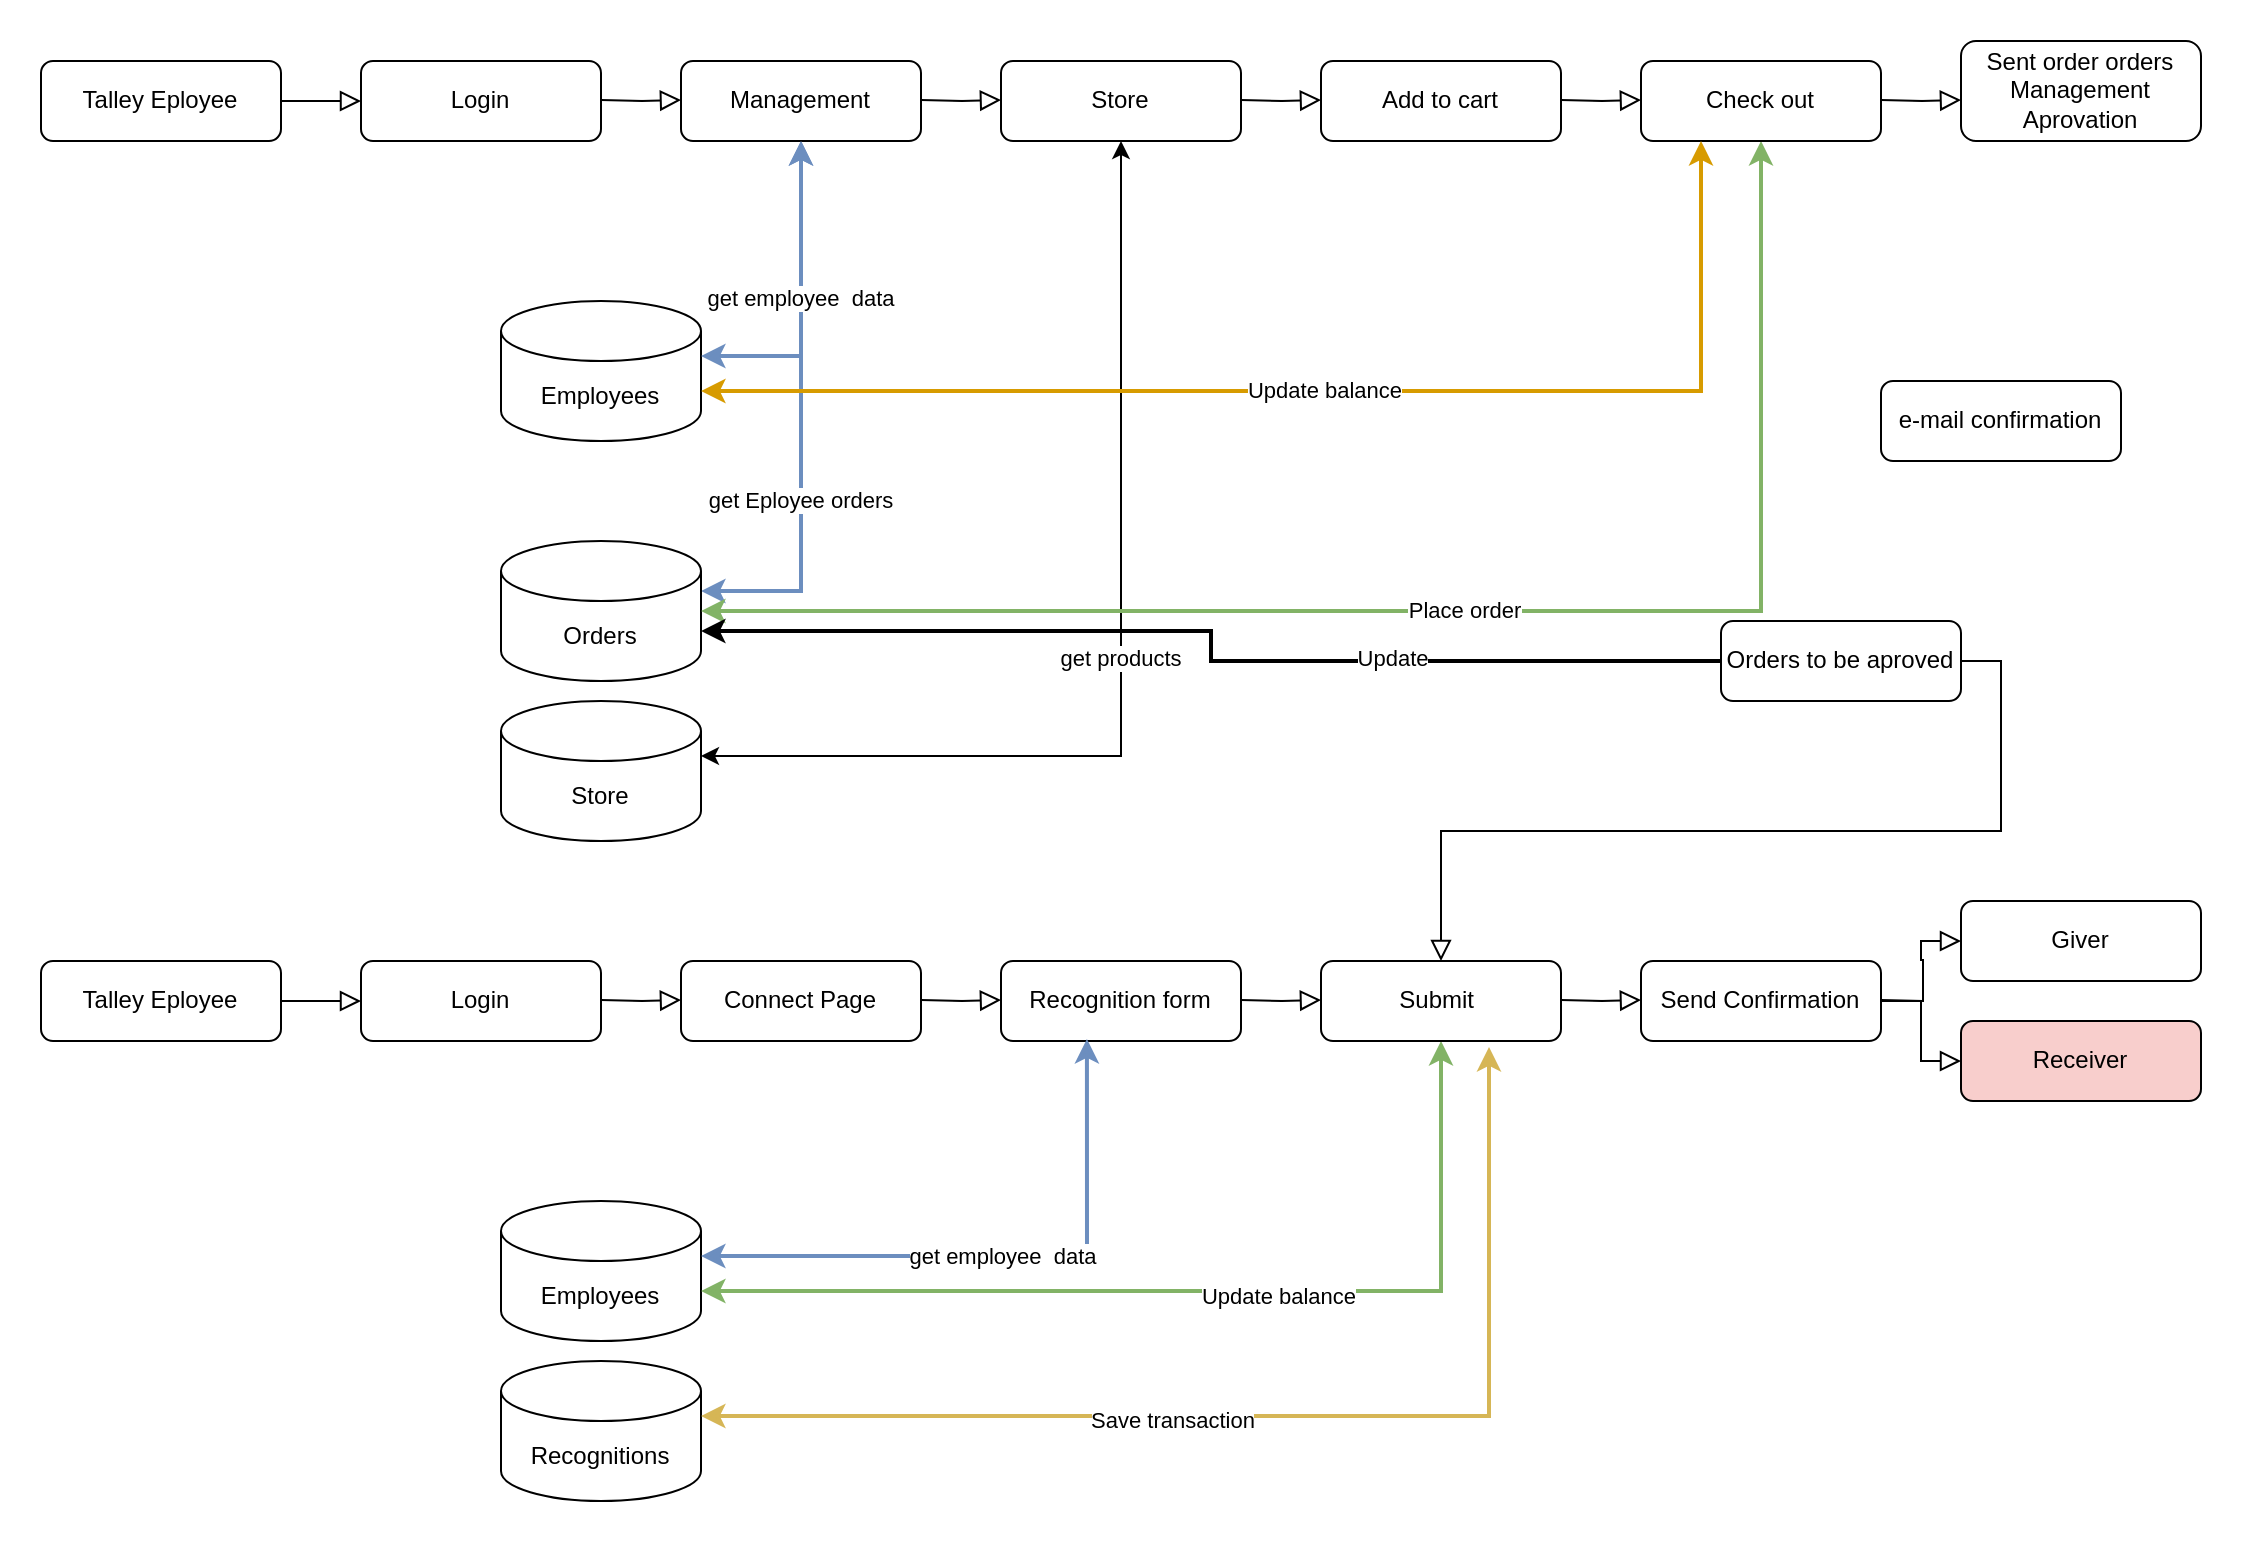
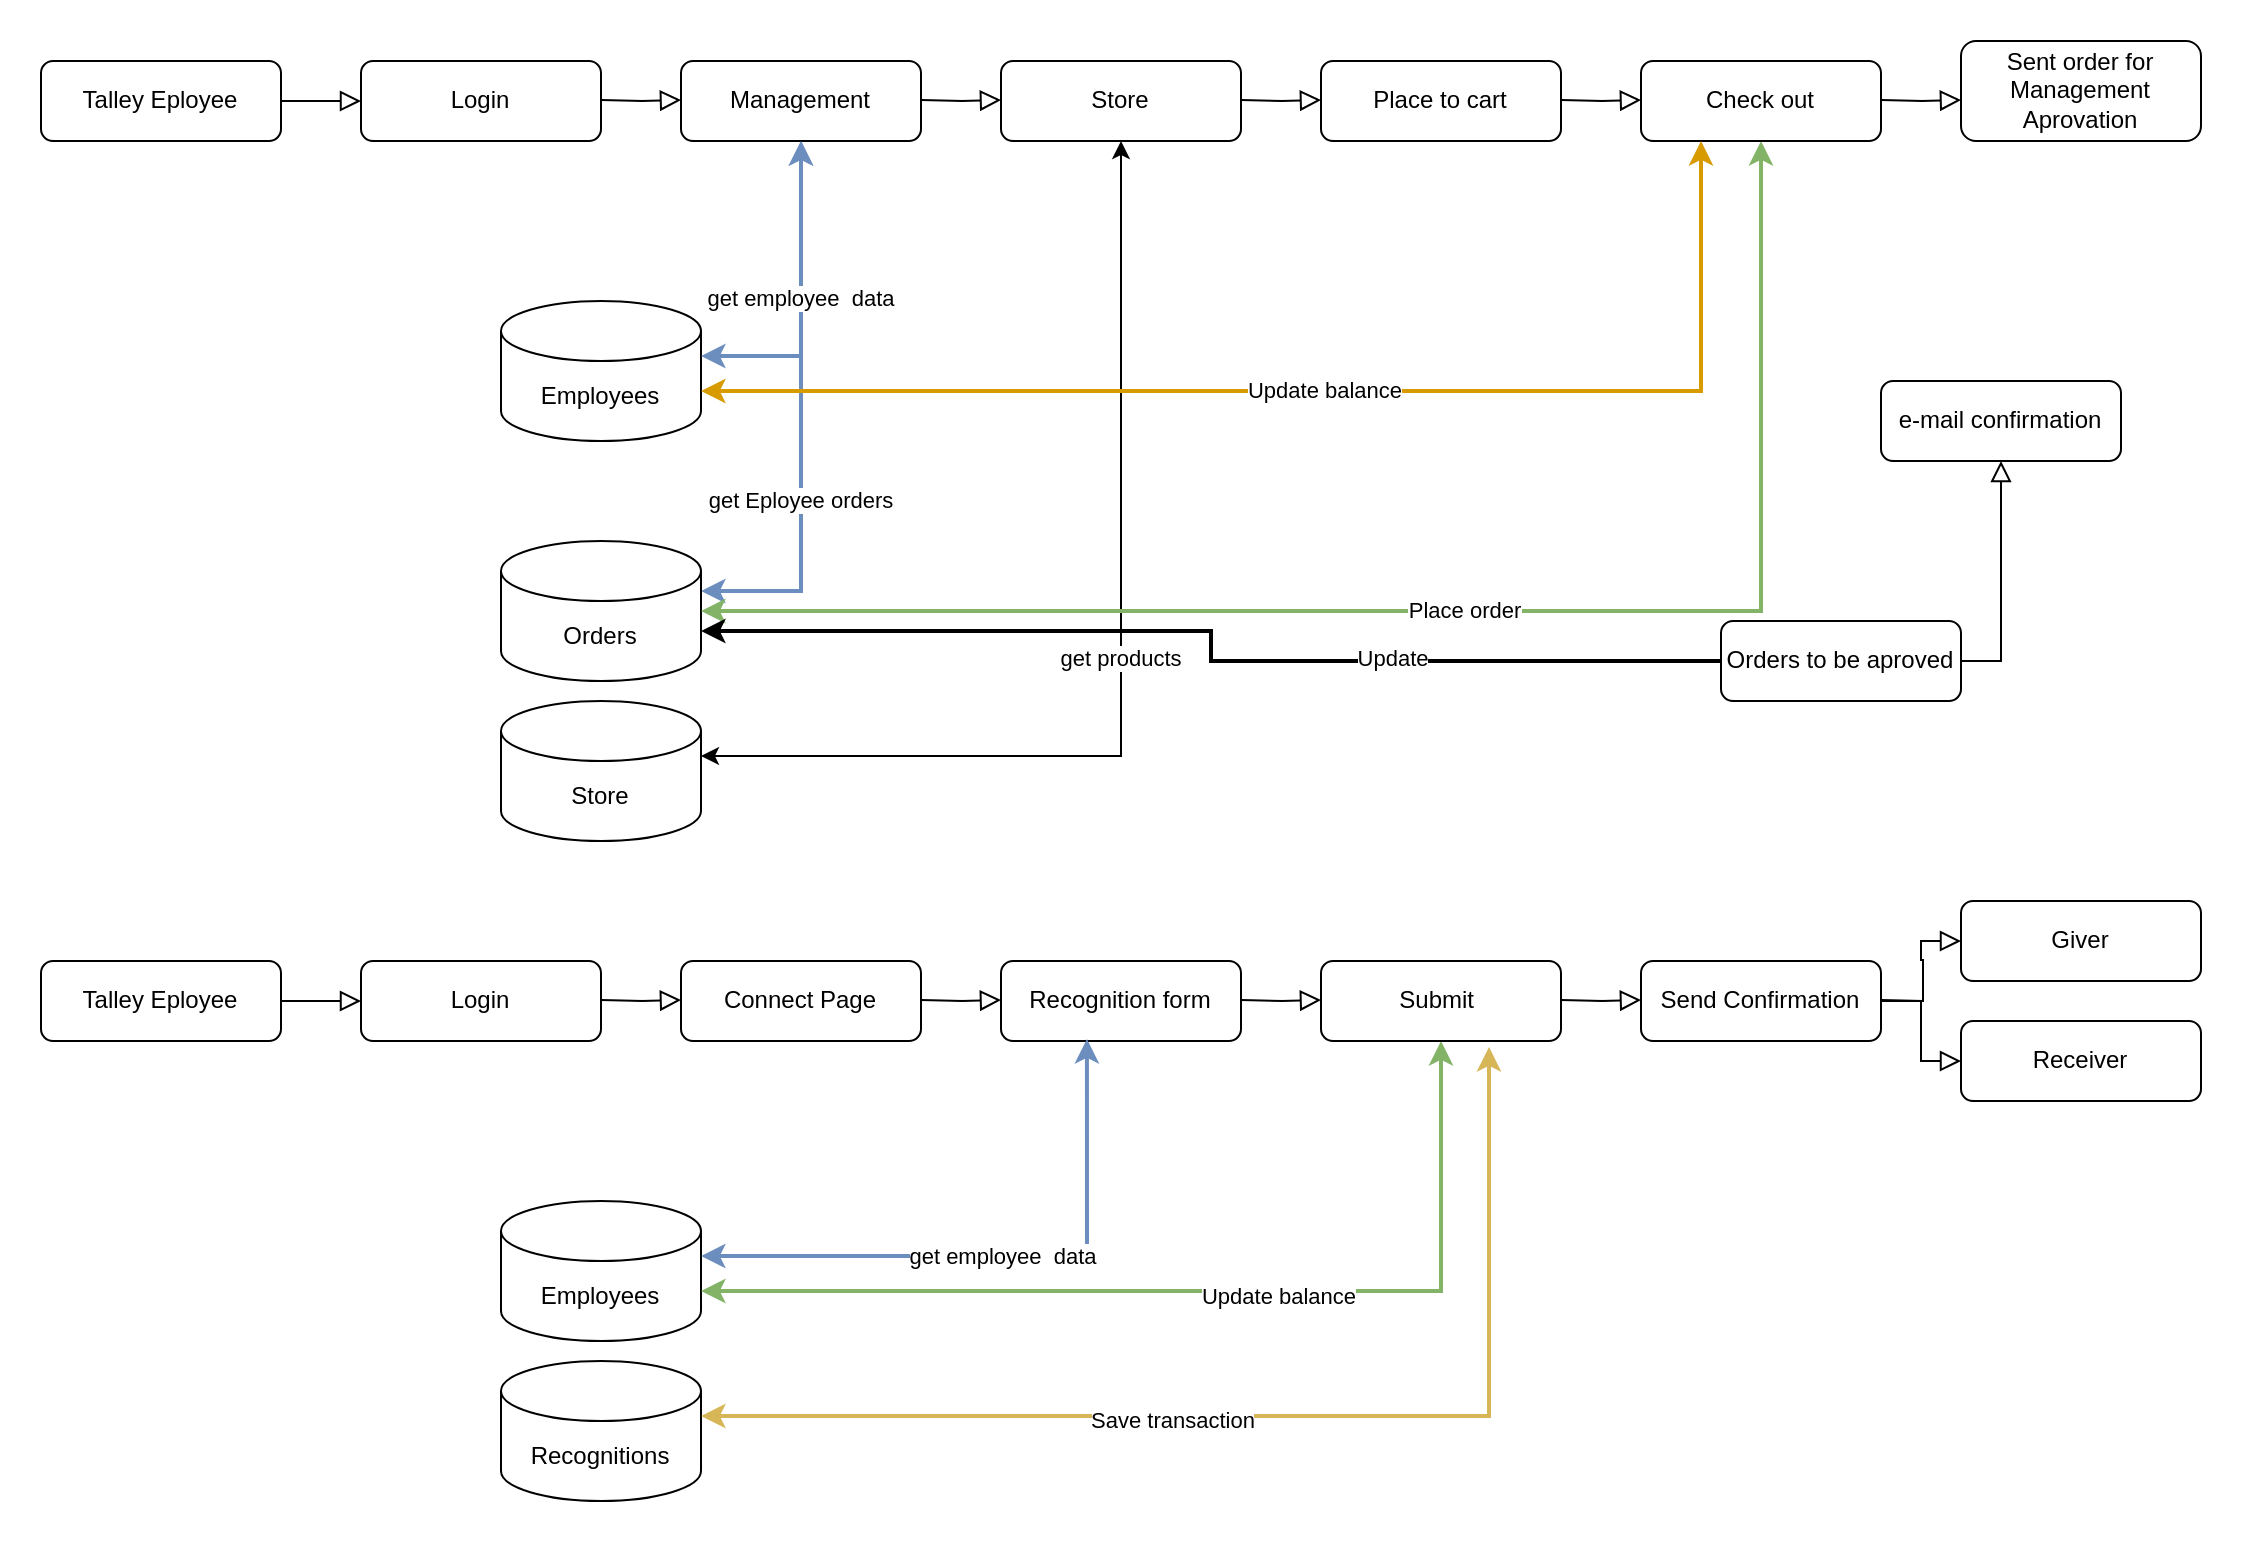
(2081, 91) -> (2081, 91)
(1441, 101) -> (1441, 101)
(1753, 831) -> (2001, 573)
(2081, 1061) -> (2081, 1061)
